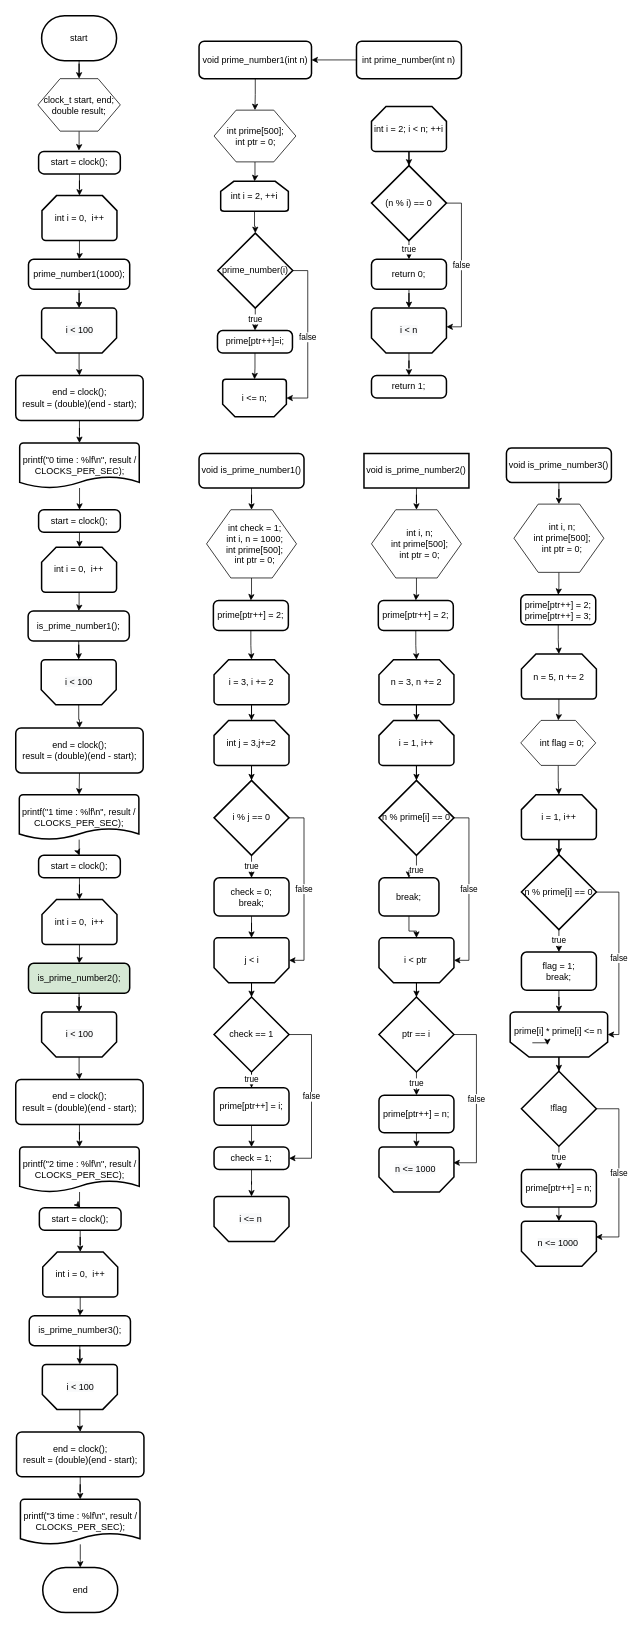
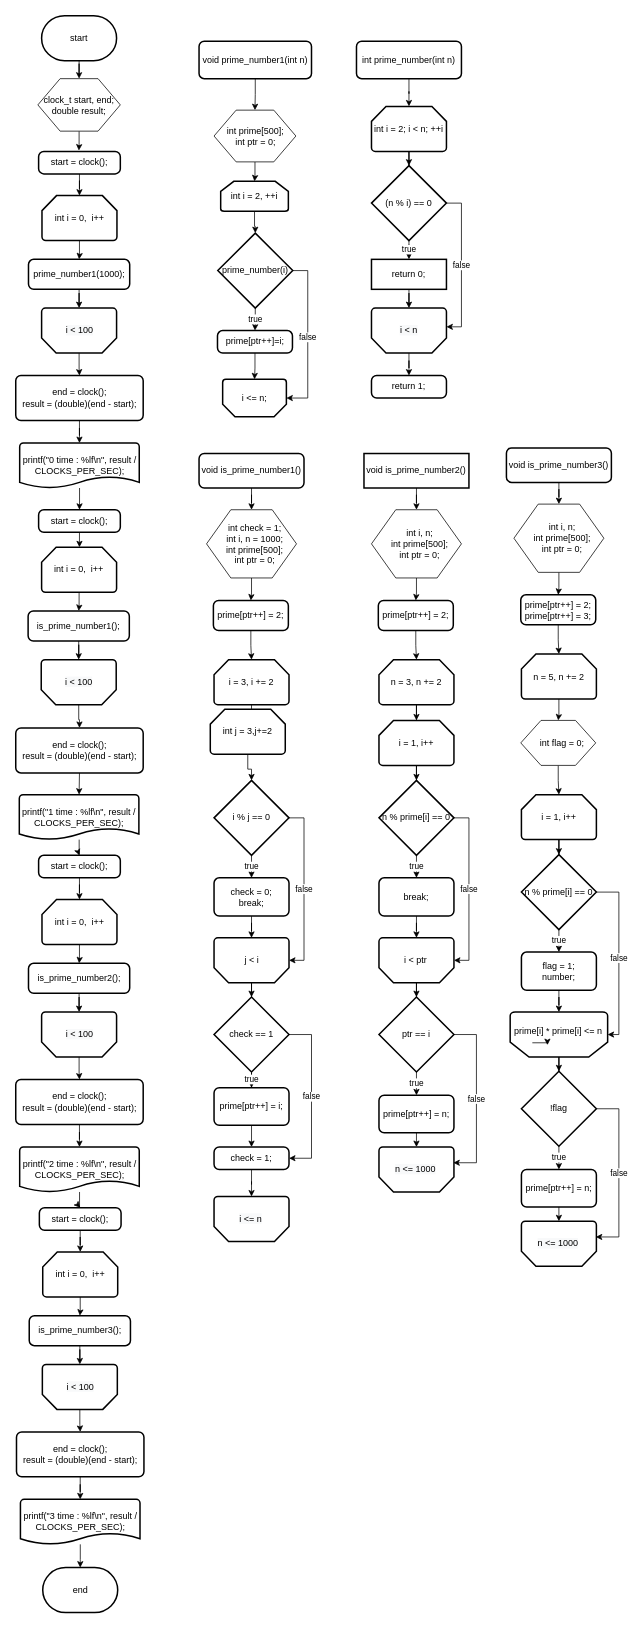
(318, 60) -> (409, 93)
(409, 274) -> (409, 274)
(252, 743) -> (248, 732)
(409, 897) -> (417, 897)
(559, 972) -> (559, 972)
(79, 978) -> (79, 978)
